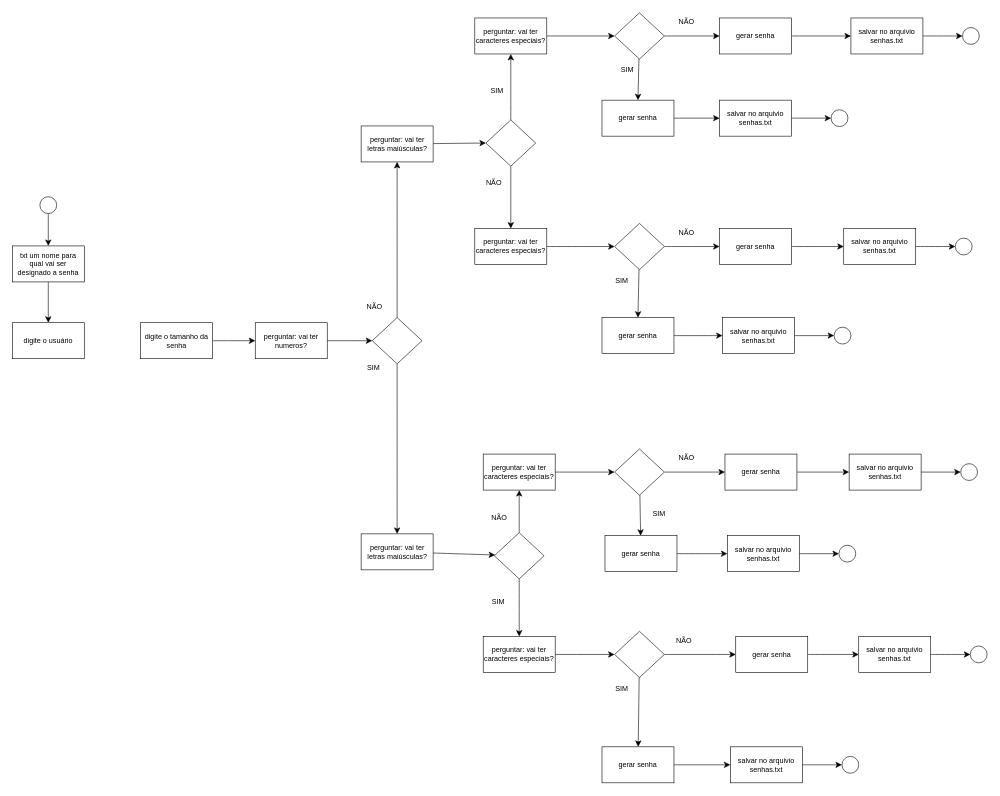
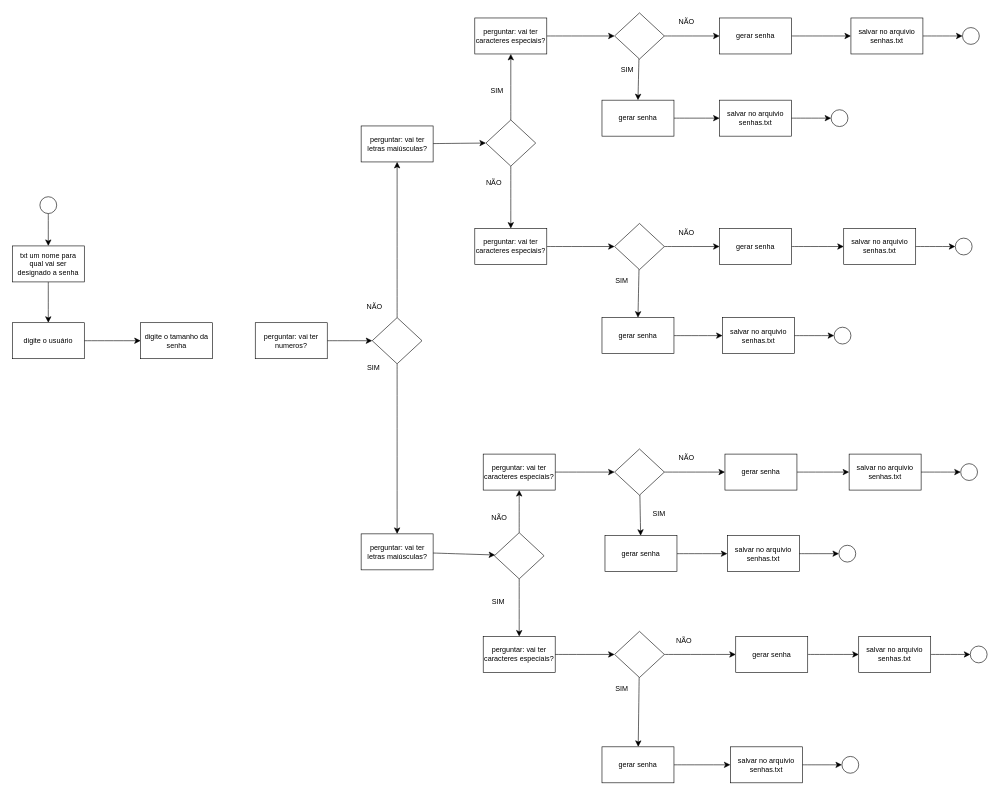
none -> (134, 341)
(249, 341) -> none
